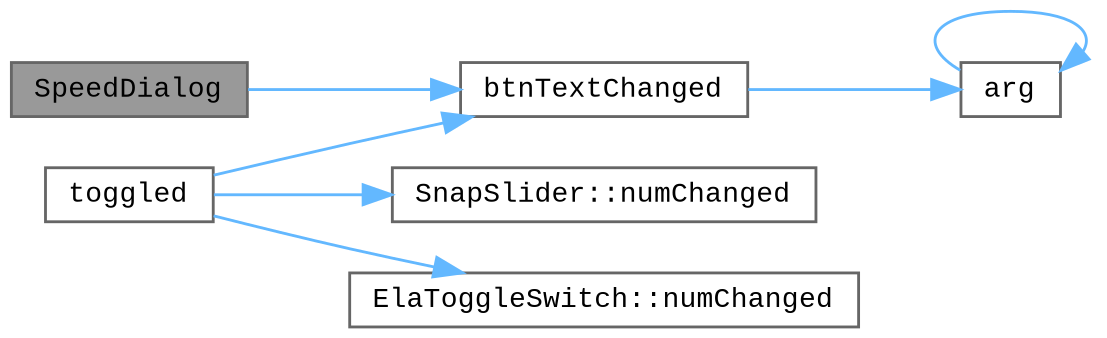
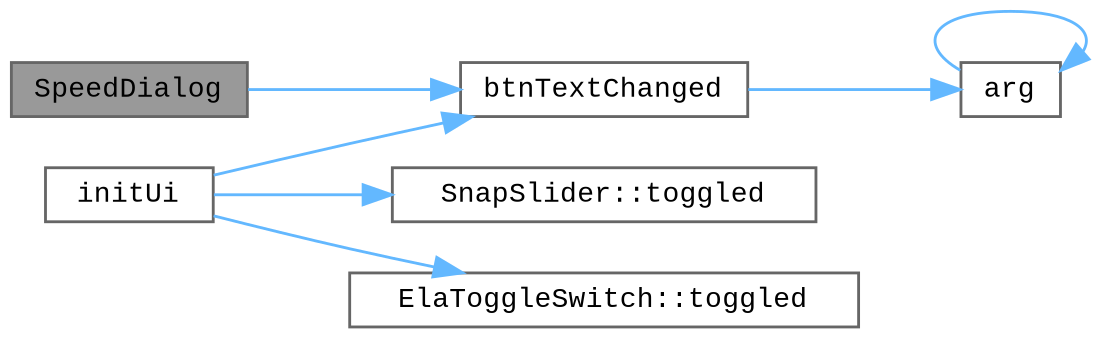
(129, 195) -> (129, 195)
(604, 195) -> (604, 195)
(604, 300) -> (604, 300)
